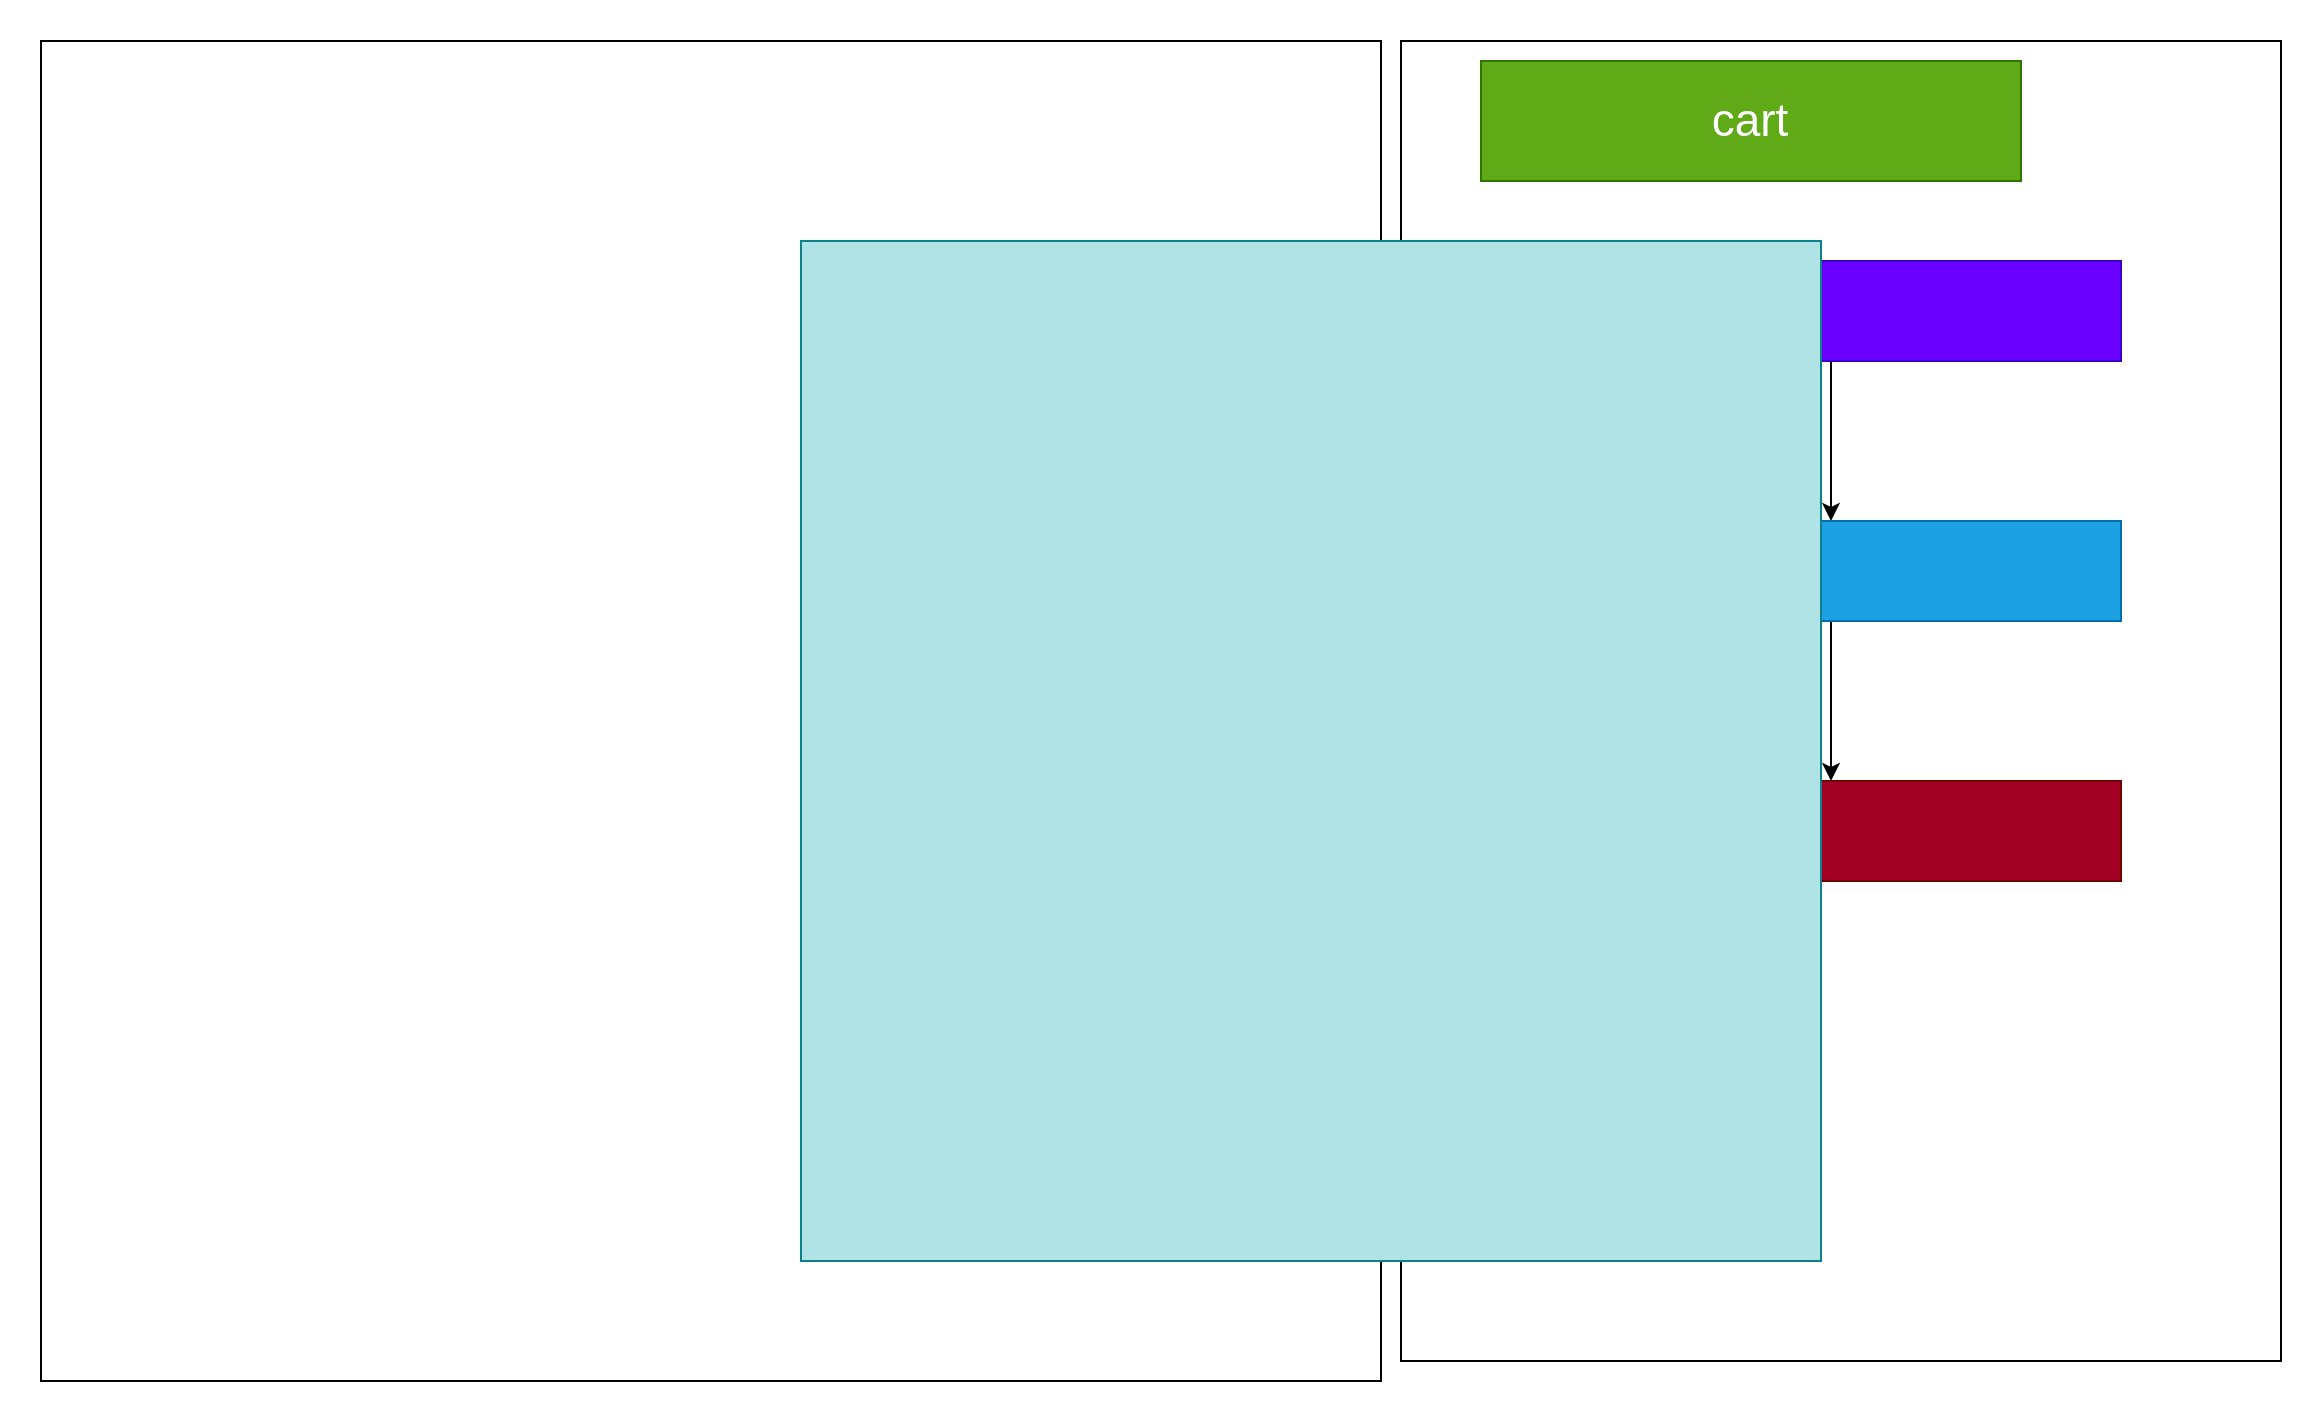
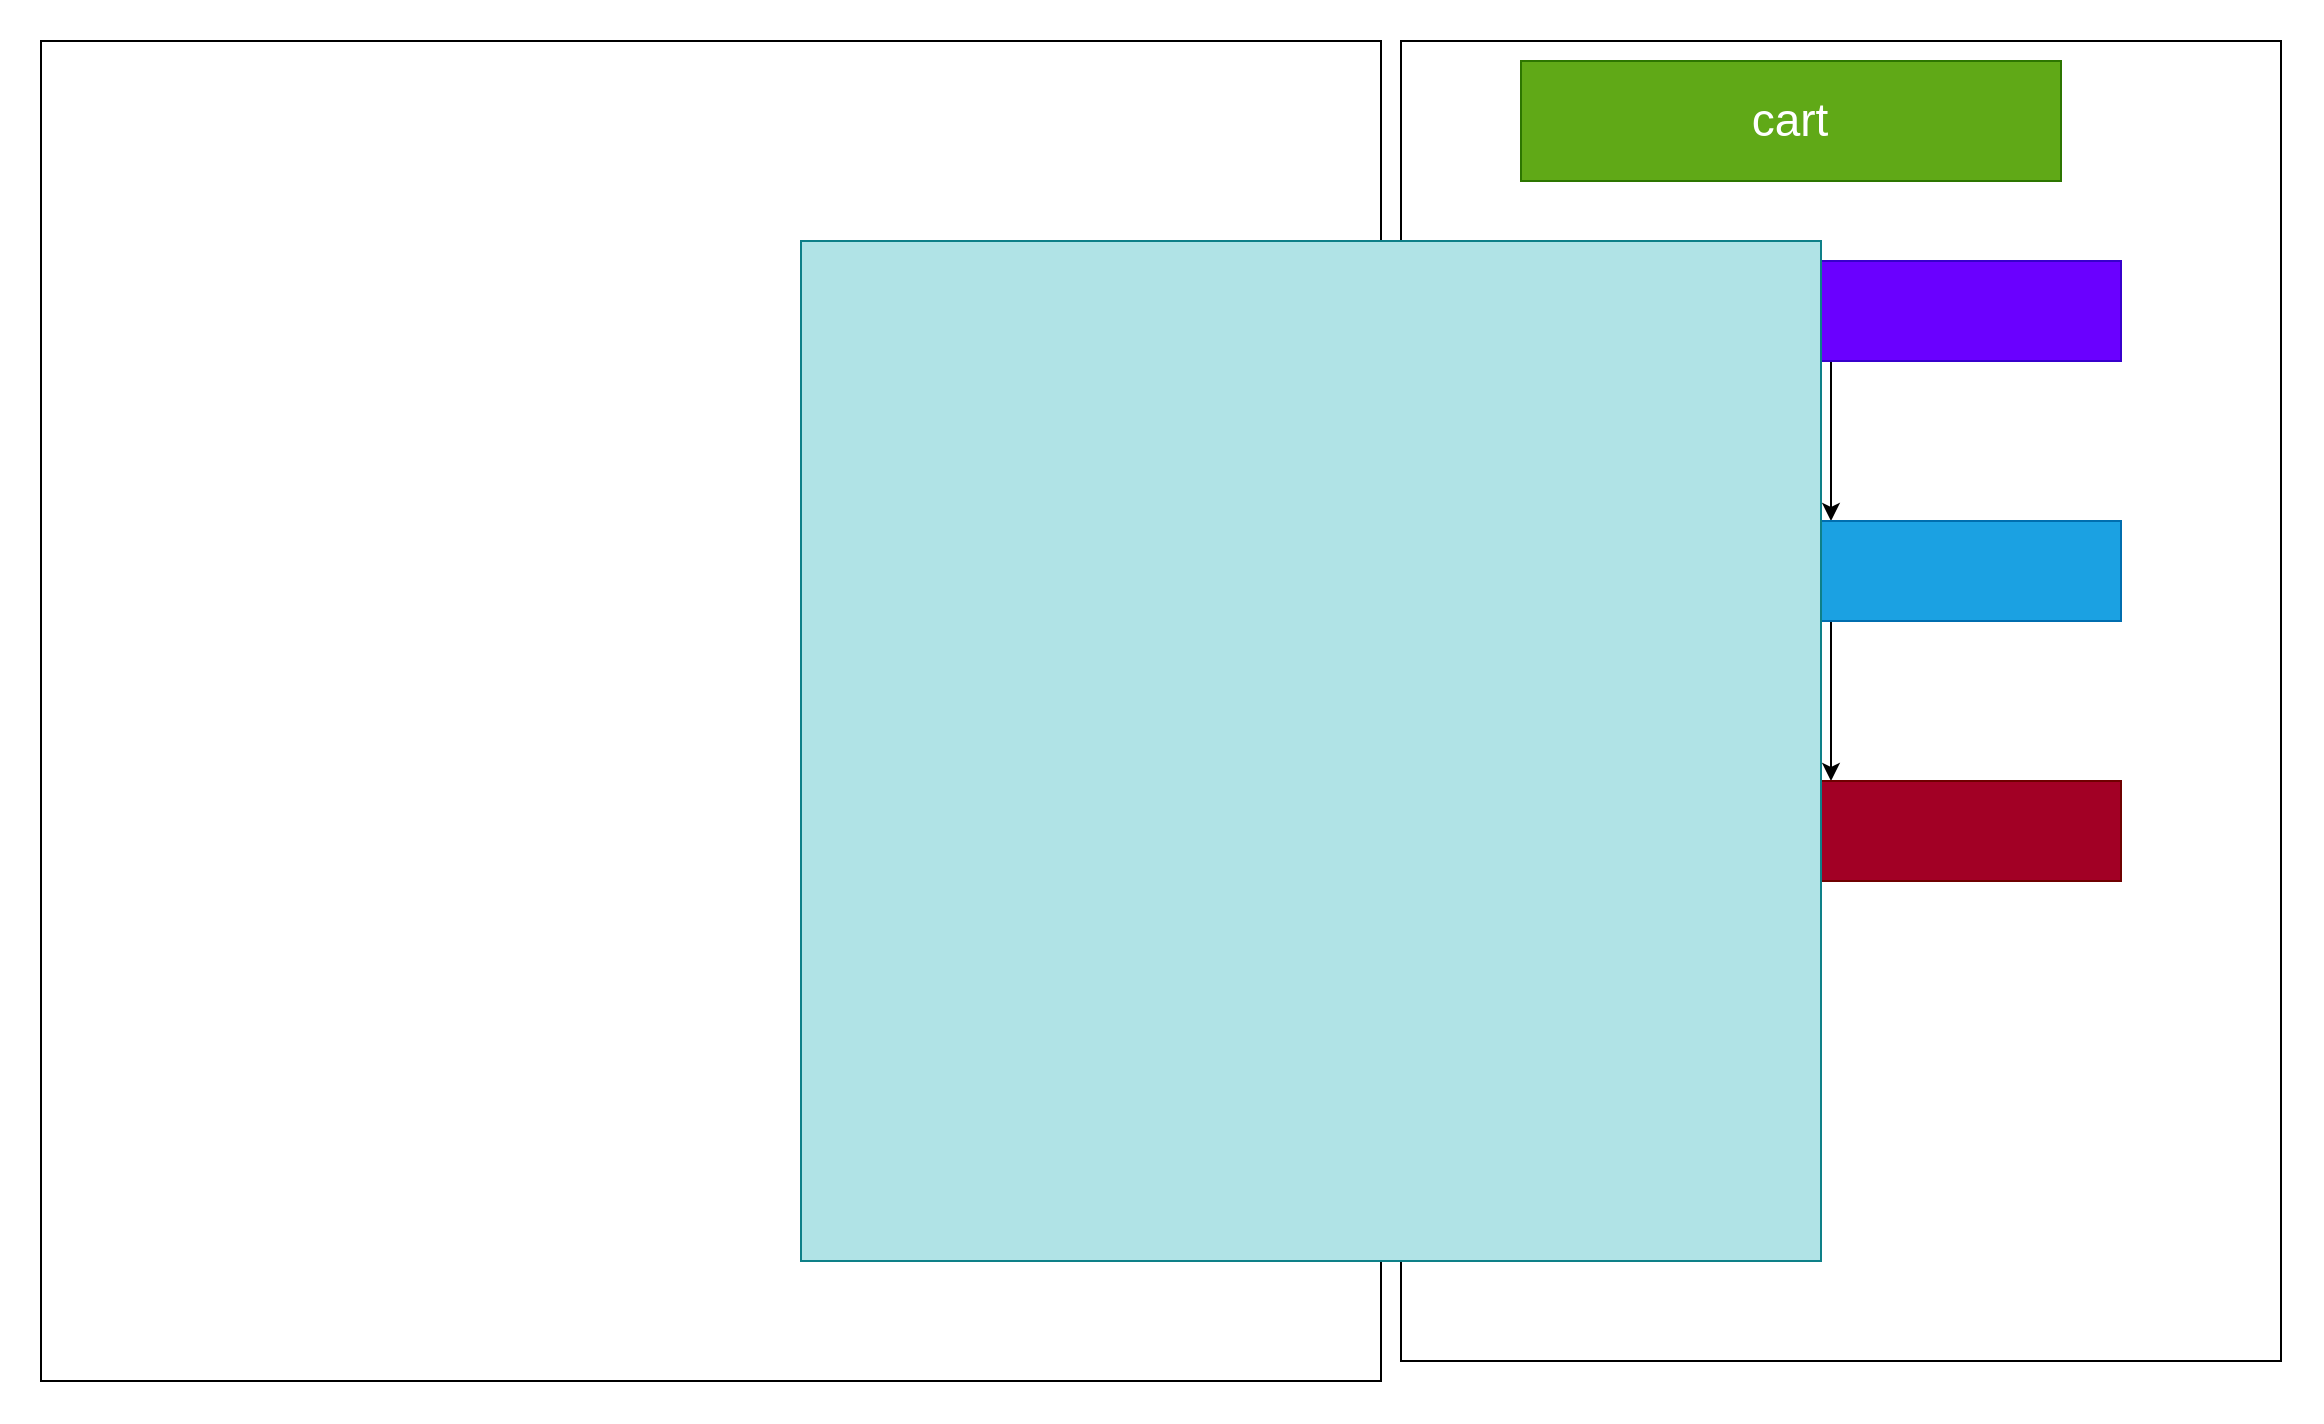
(1751, 121) -> (1791, 121)
